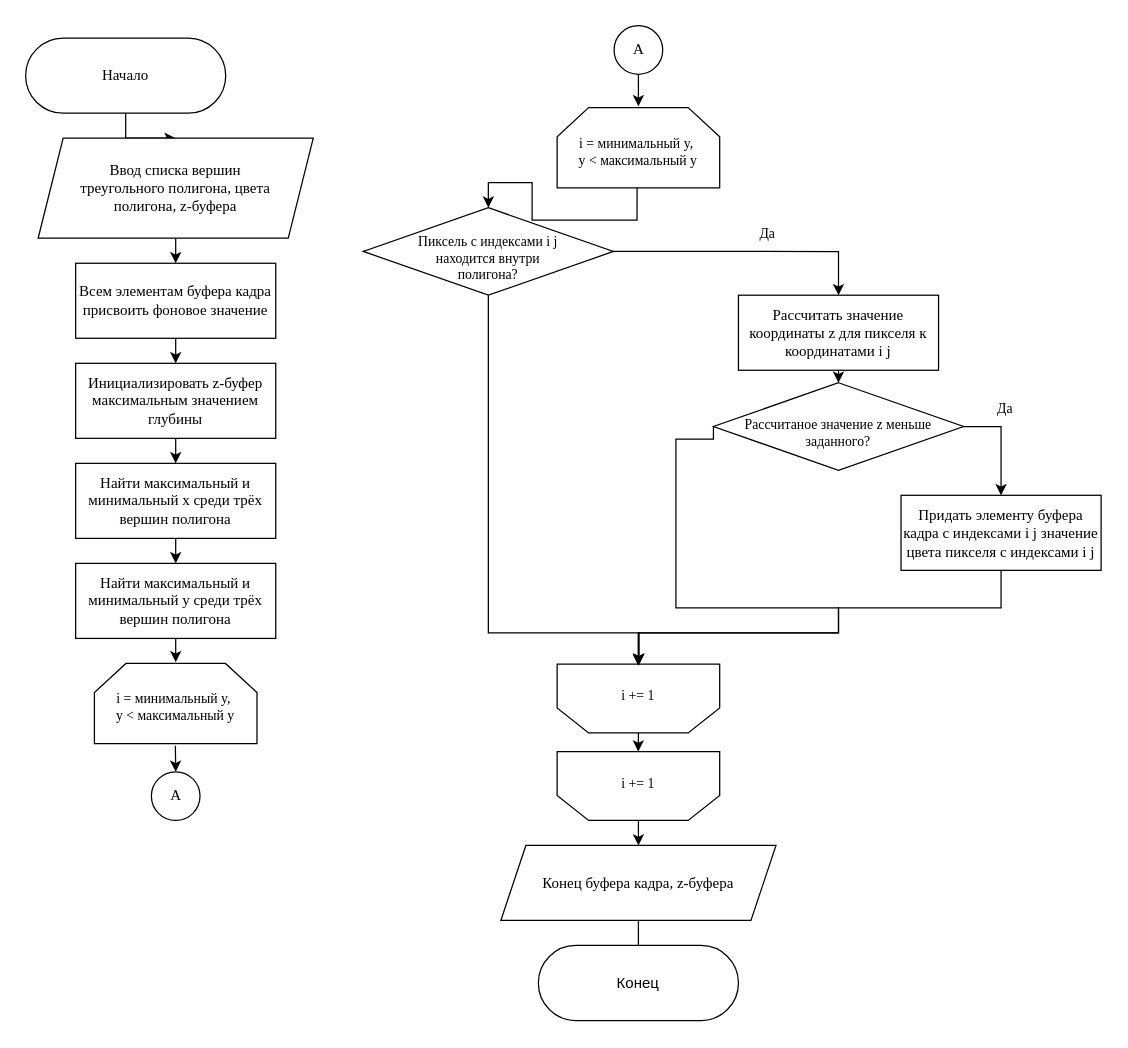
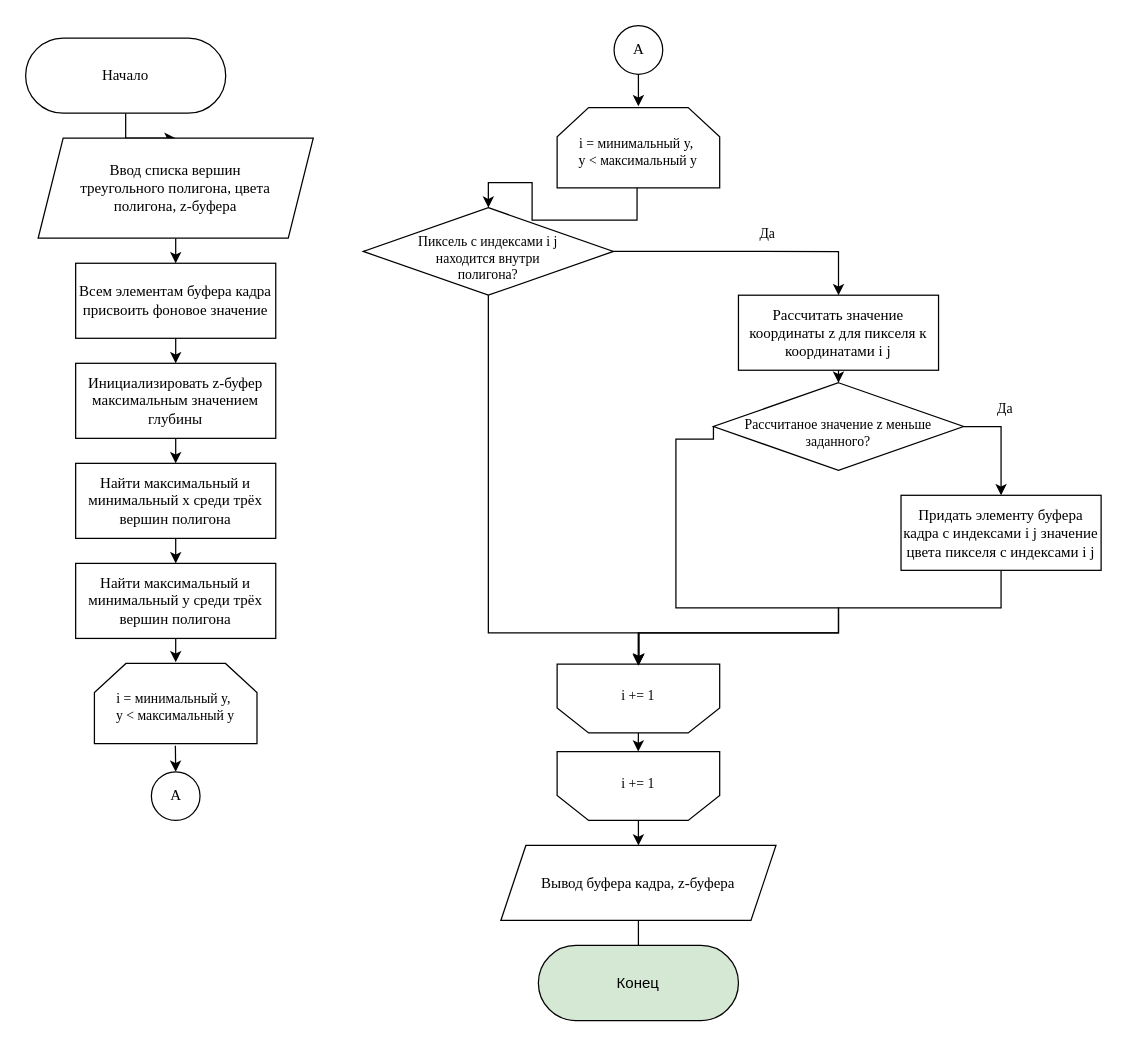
(638, 883) -> (638, 883)
(638, 983) -> (638, 983)
